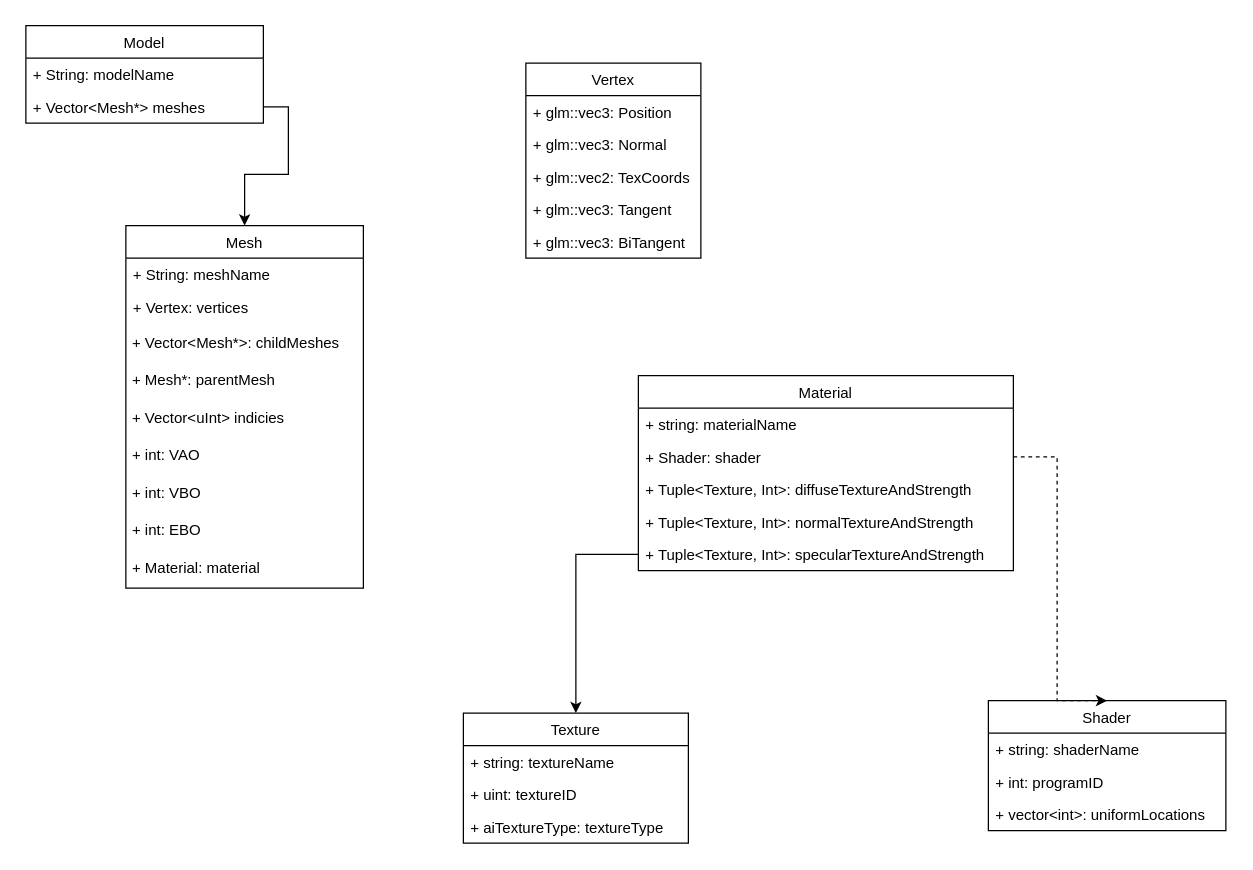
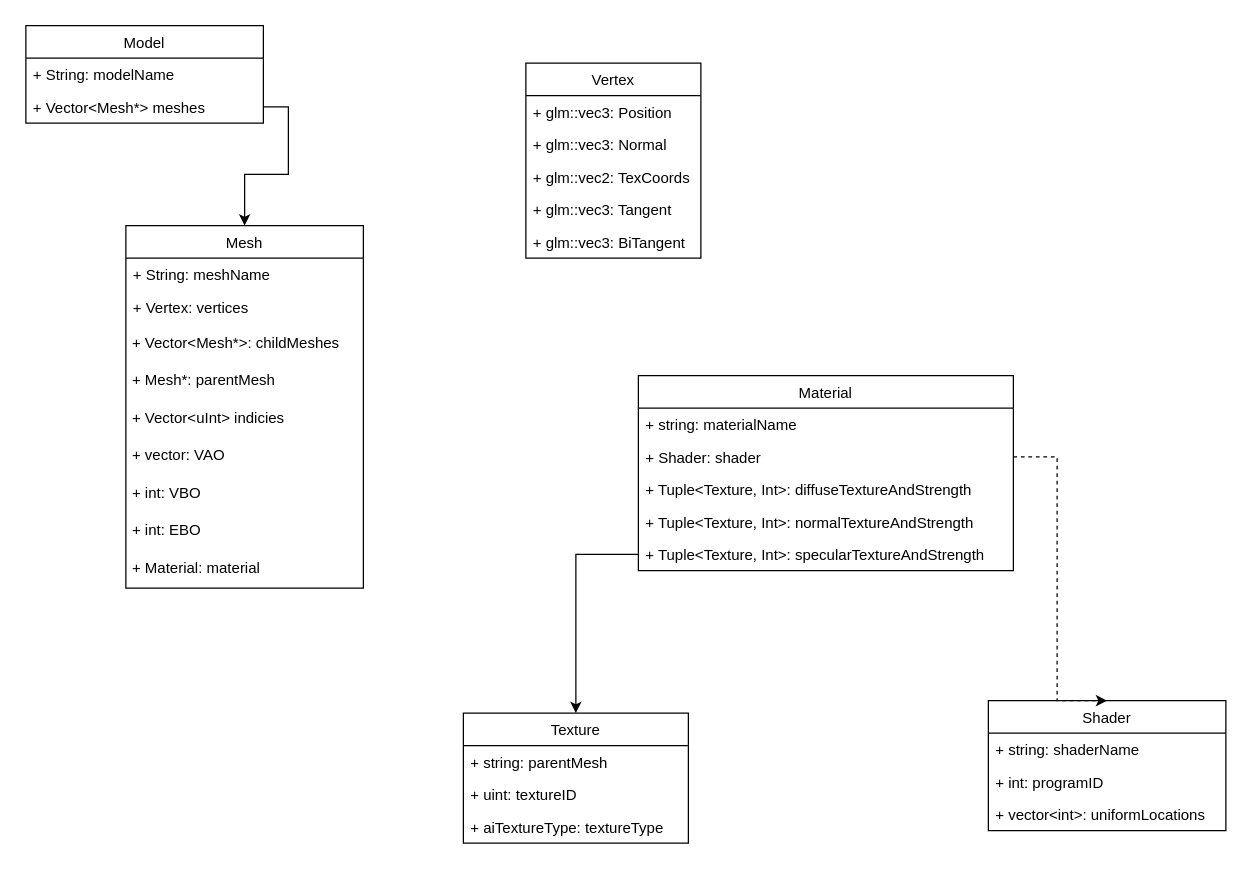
(162, 456) -> (177, 456)
(550, 763) -> (546, 763)
